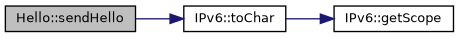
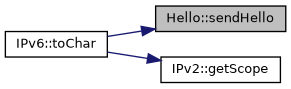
(153, 19) -> (125, 34)
(394, 19) -> (221, 70)
